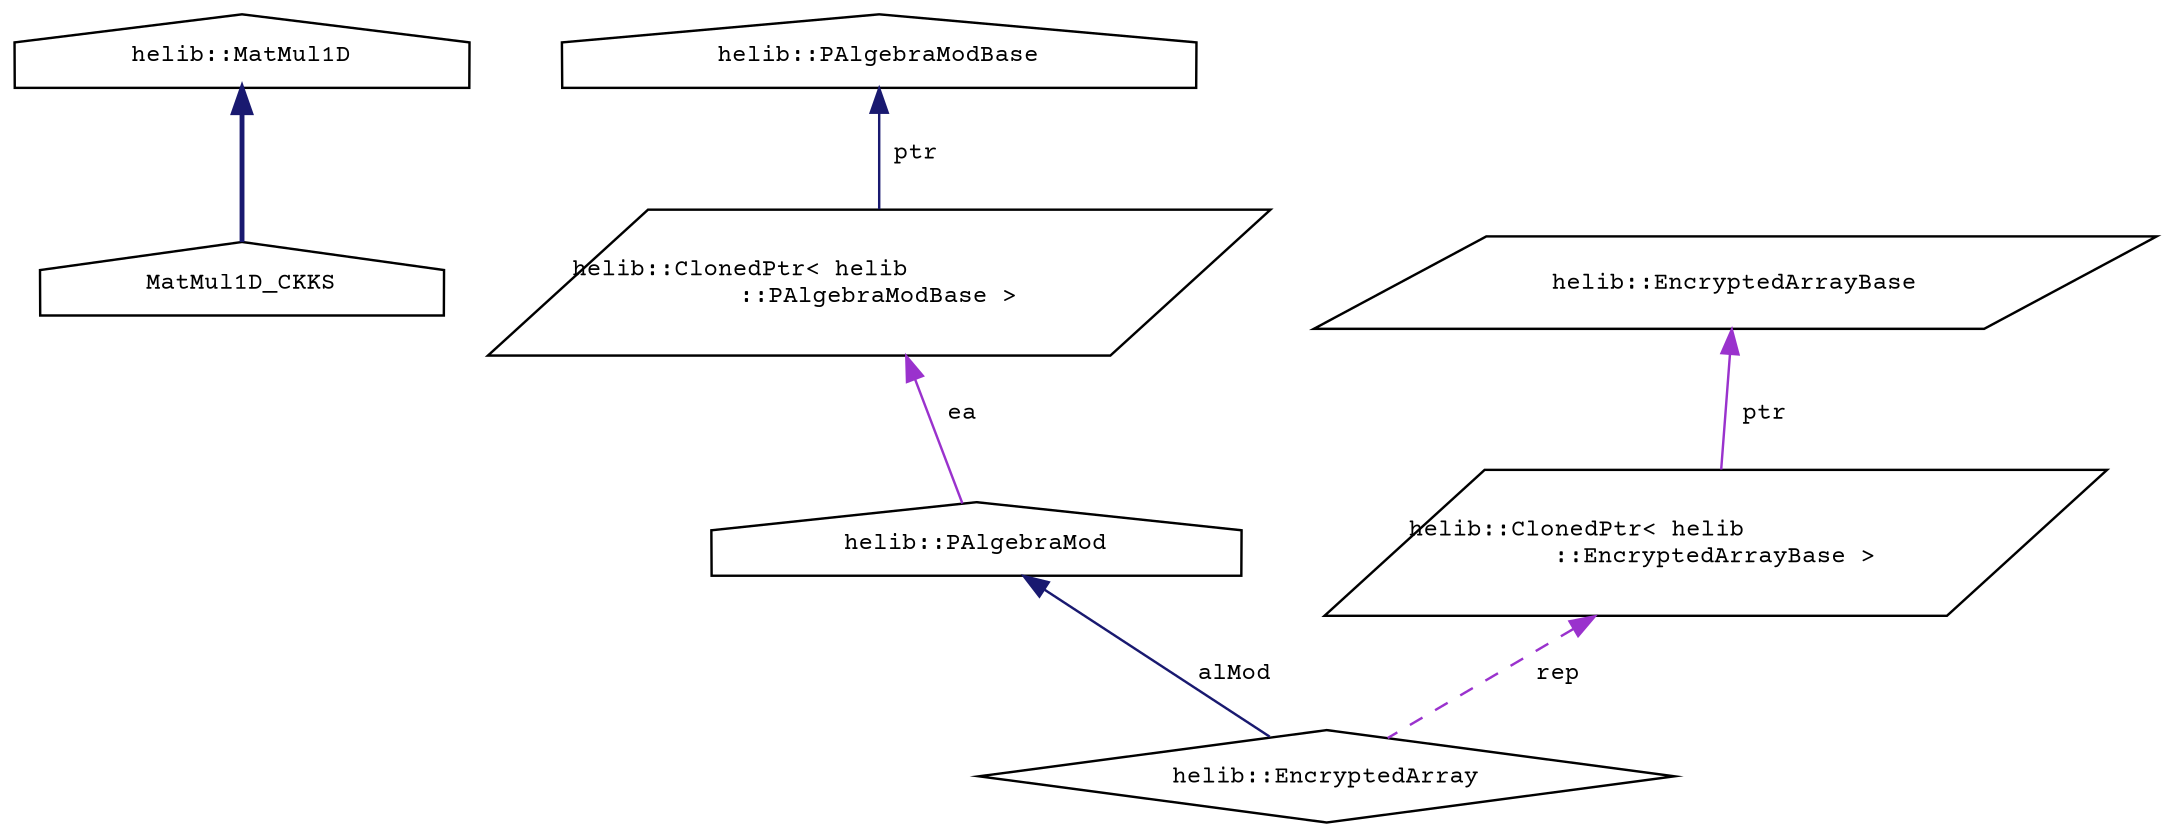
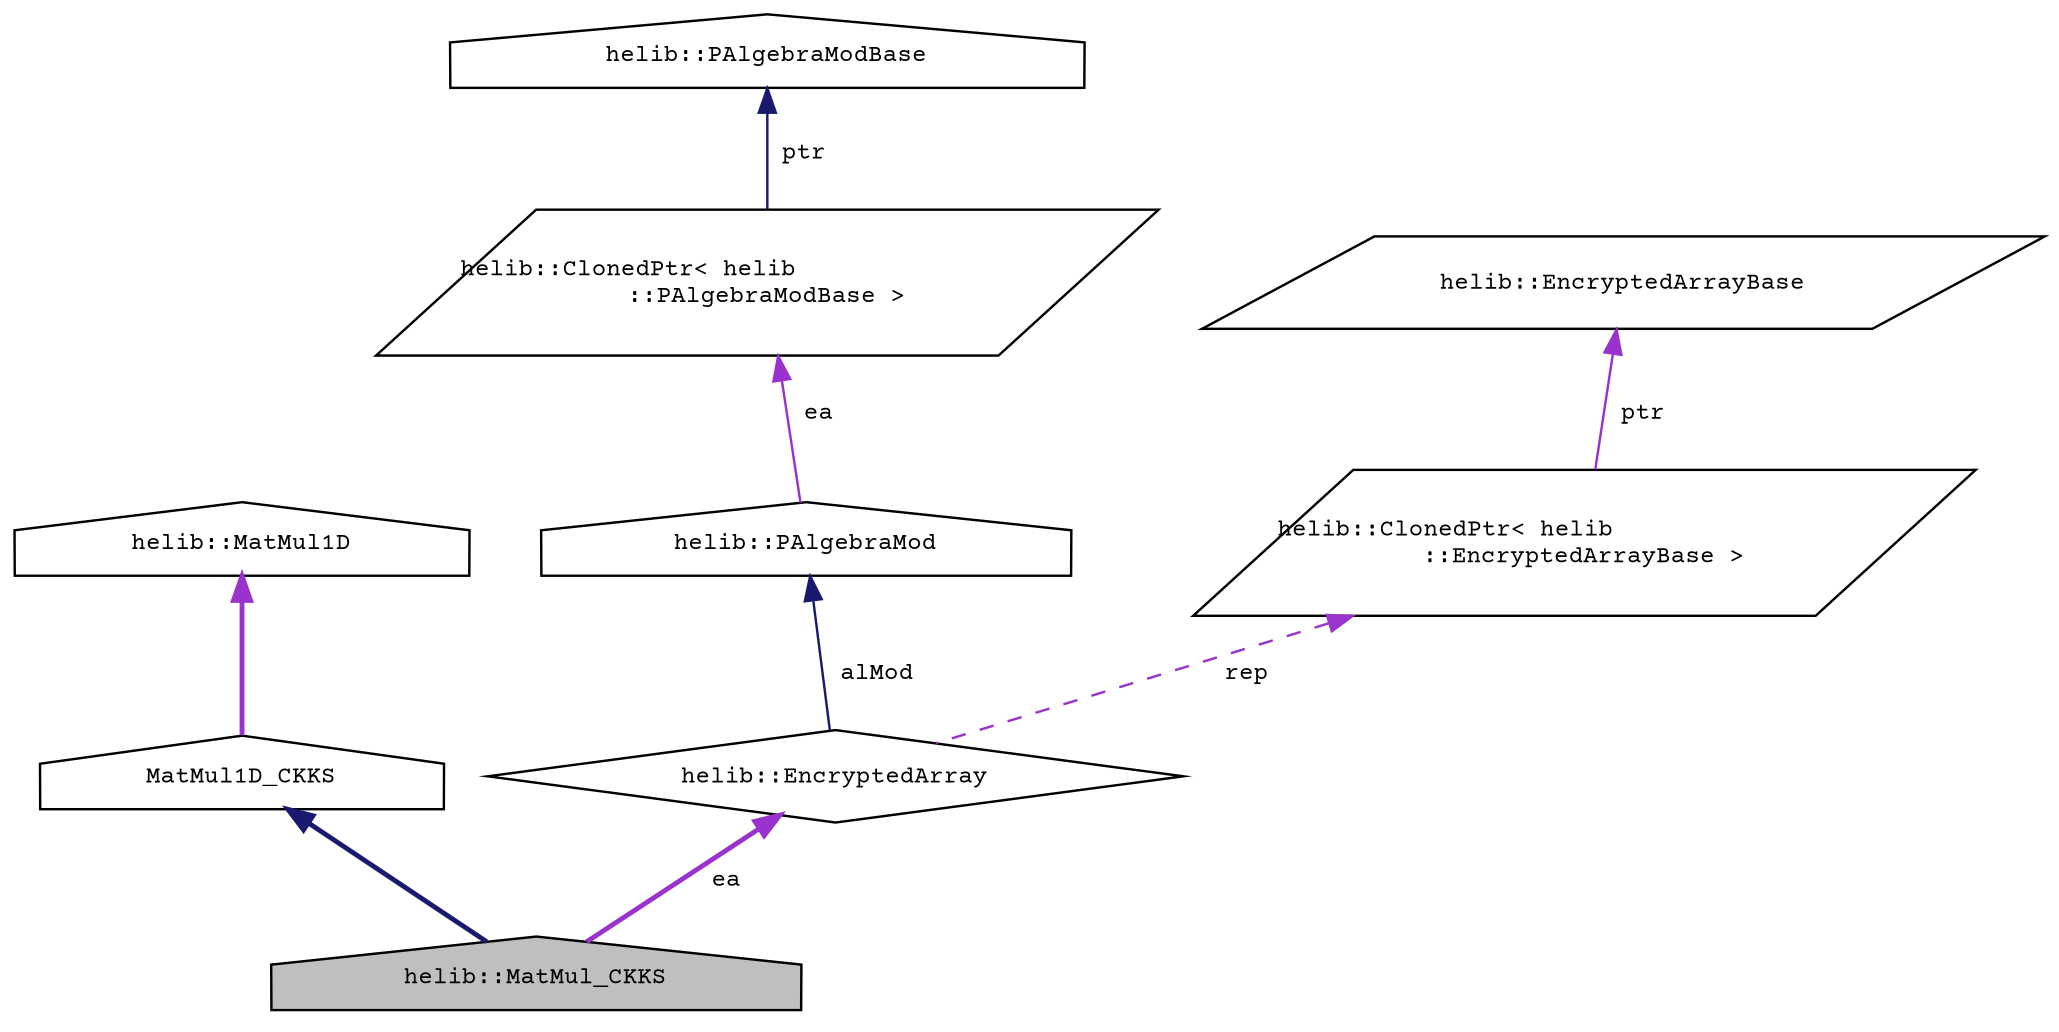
(242, 178) -> (242, 668)
none -> (536, 977)
